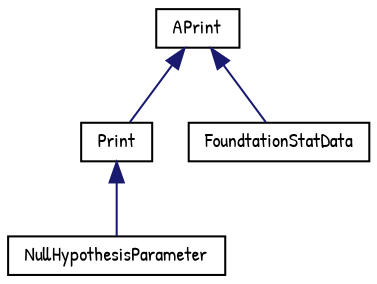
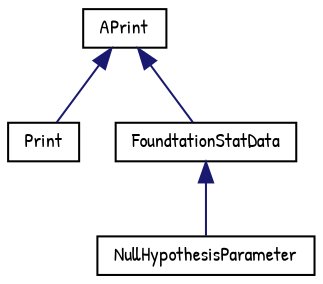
(117, 209) -> (206, 209)
